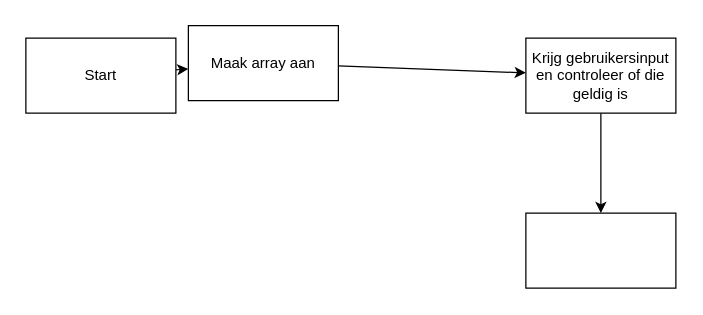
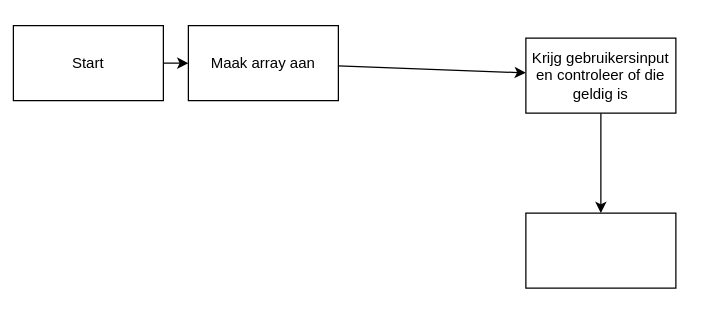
(101, 76) -> (88, 63)
